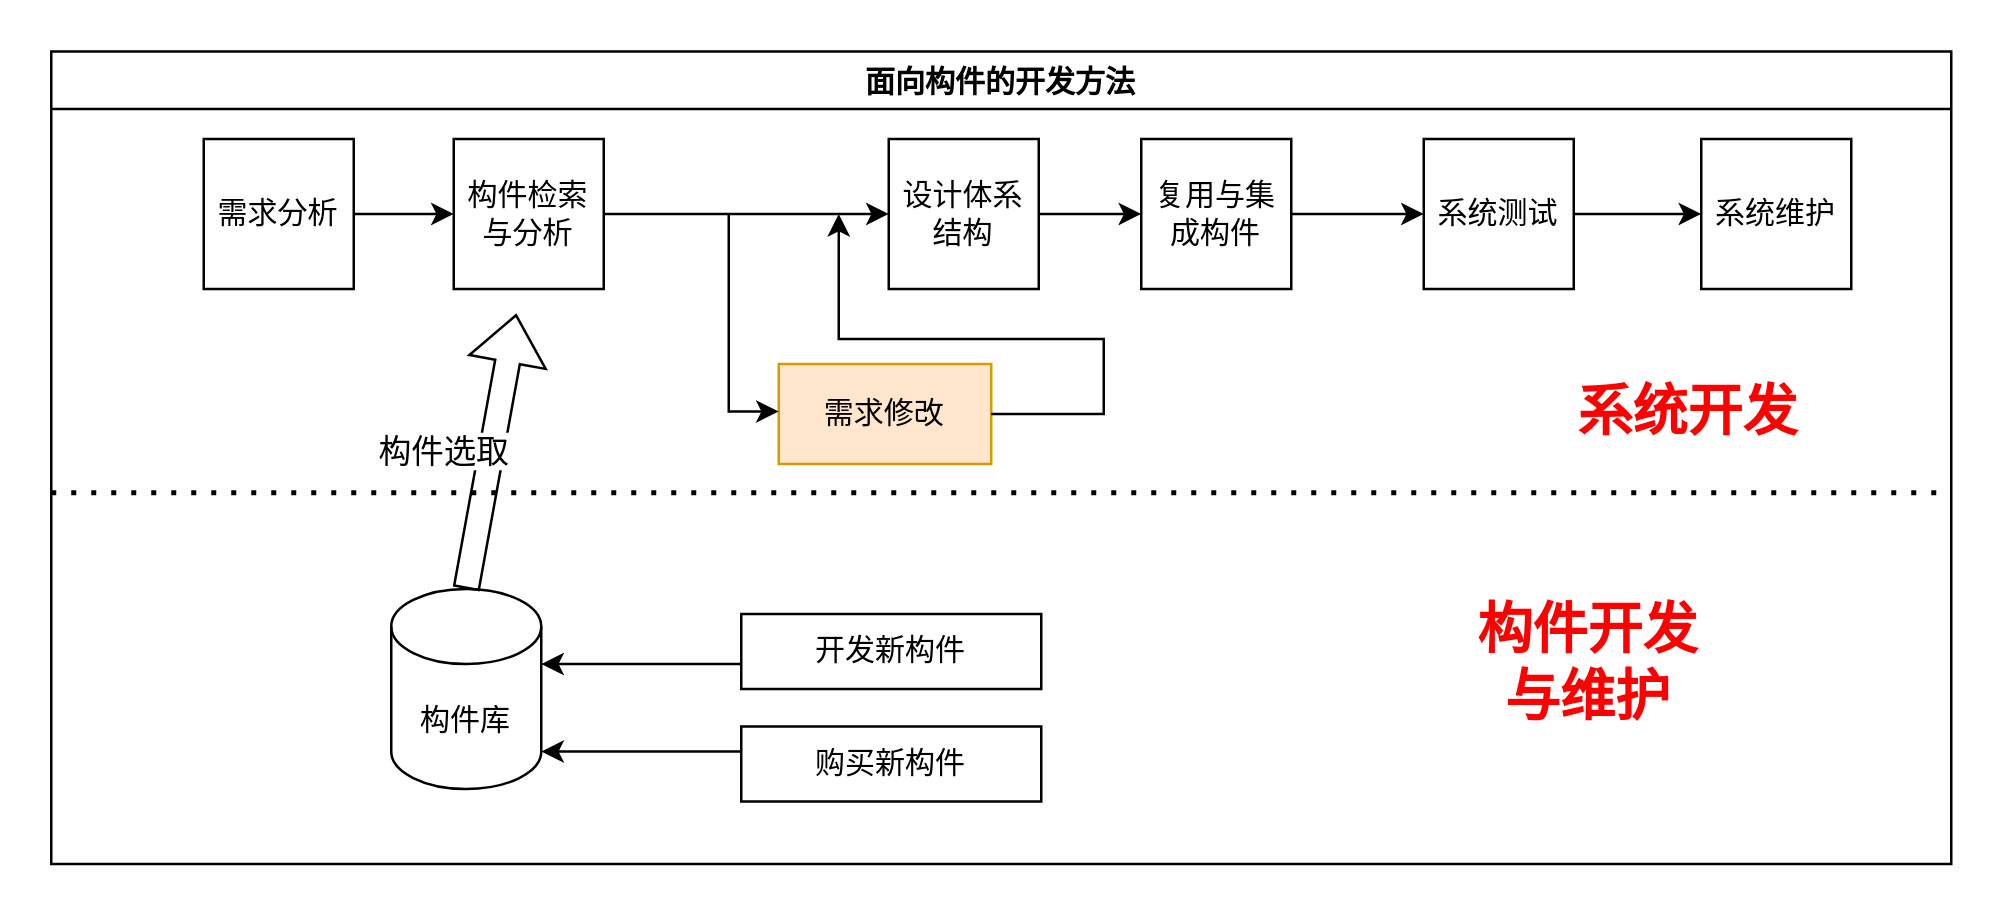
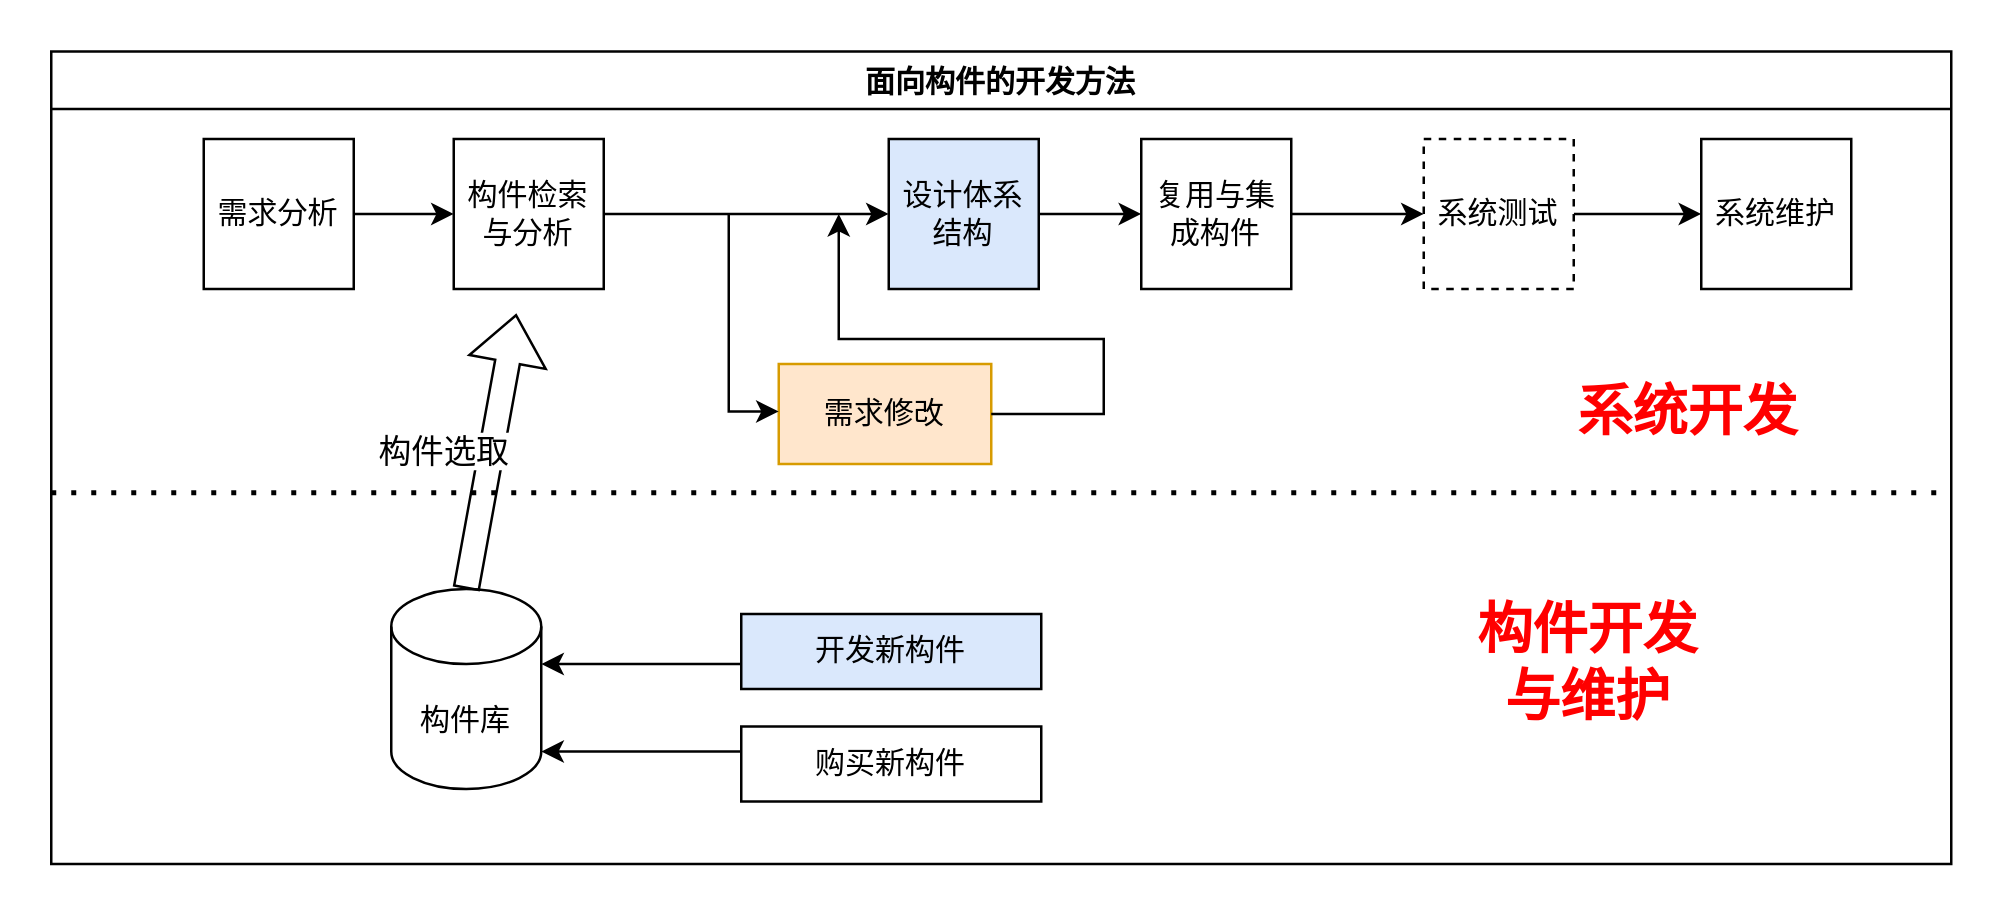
(964, 214) -> (964, 214)
(1499, 214) -> (1499, 214)
(891, 651) -> (891, 651)
